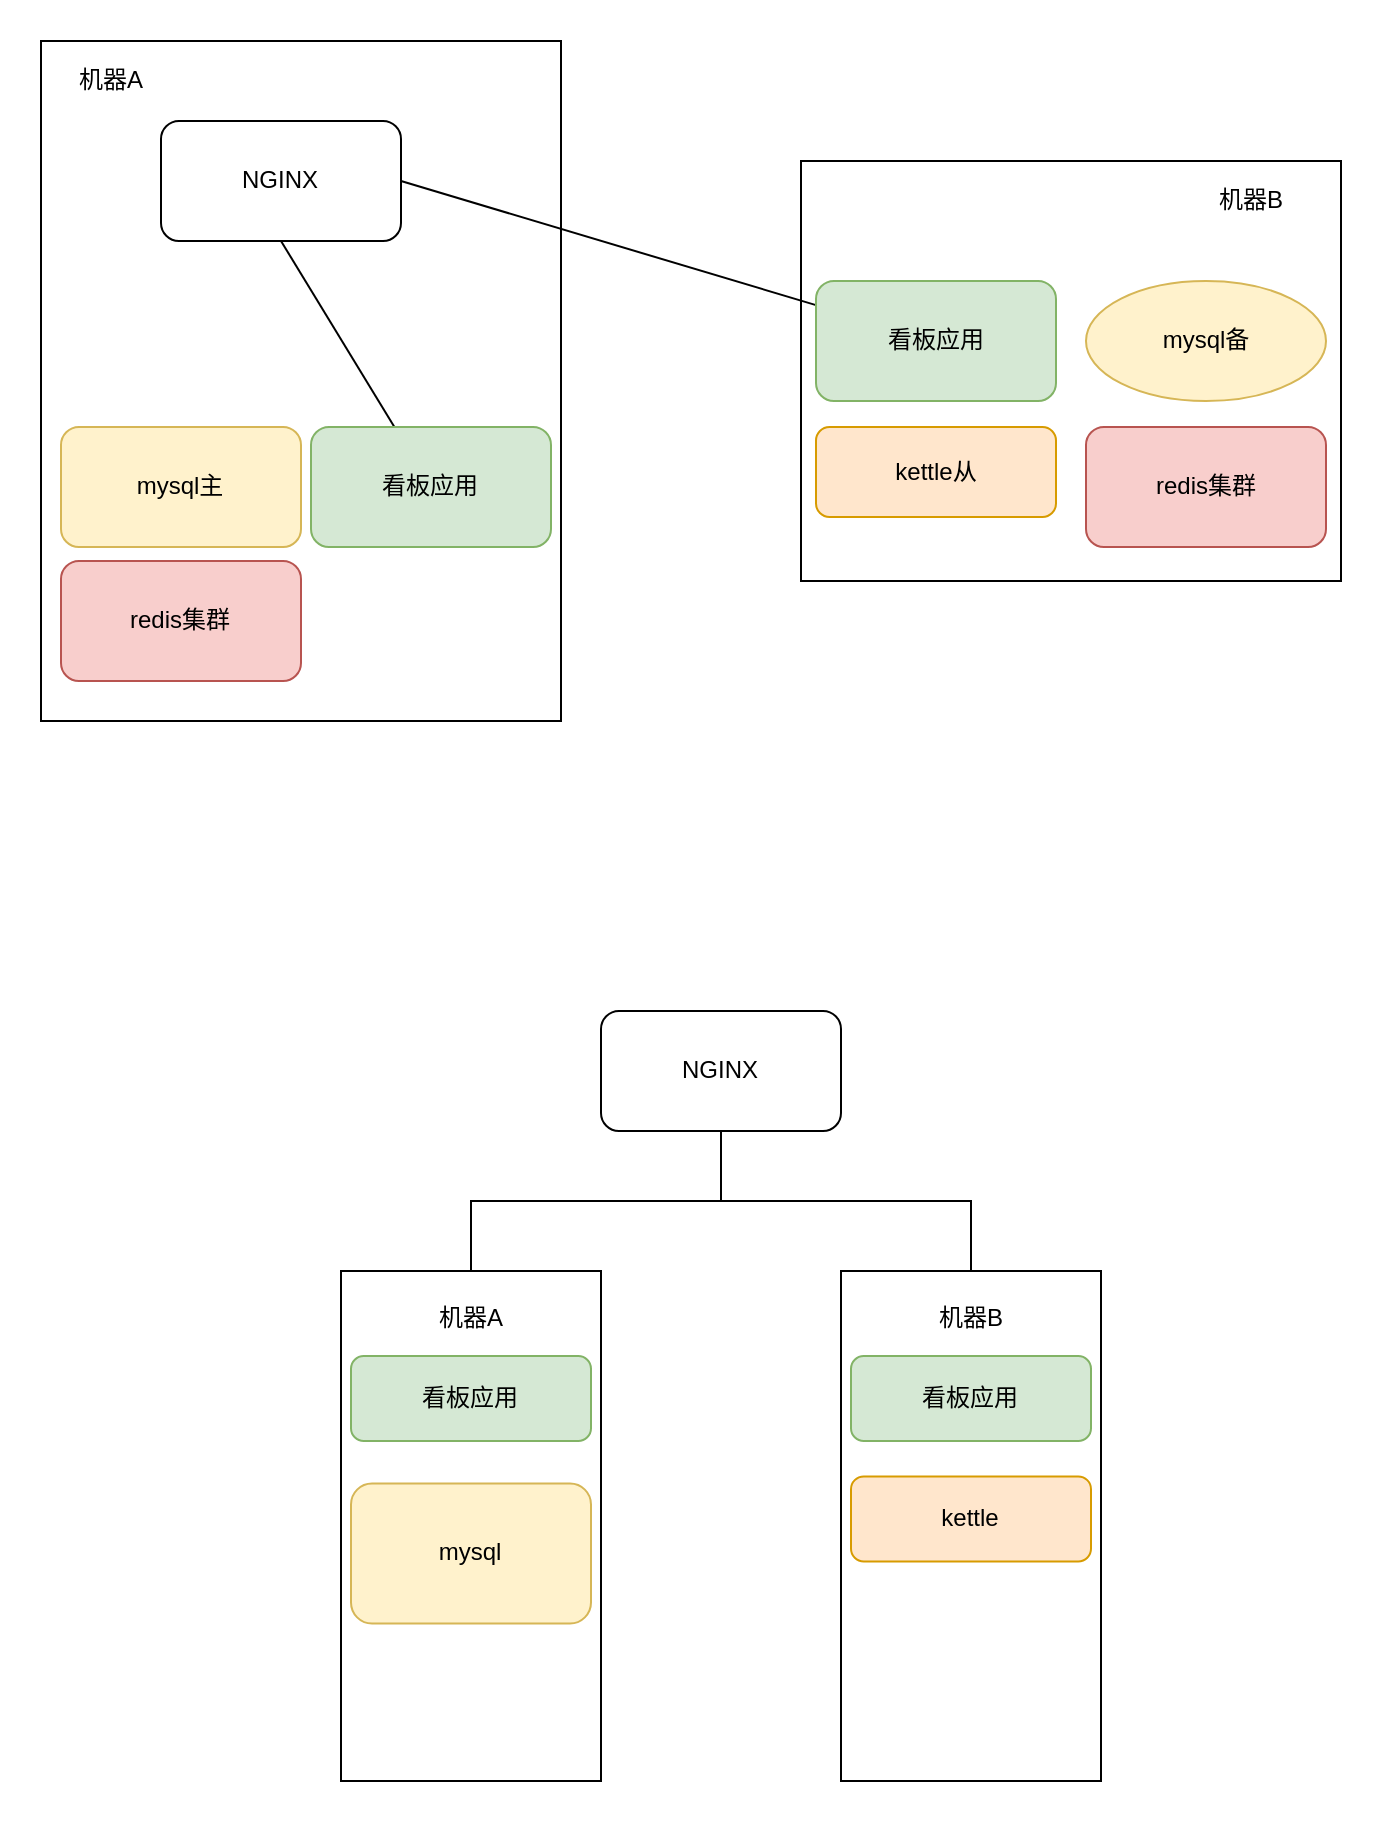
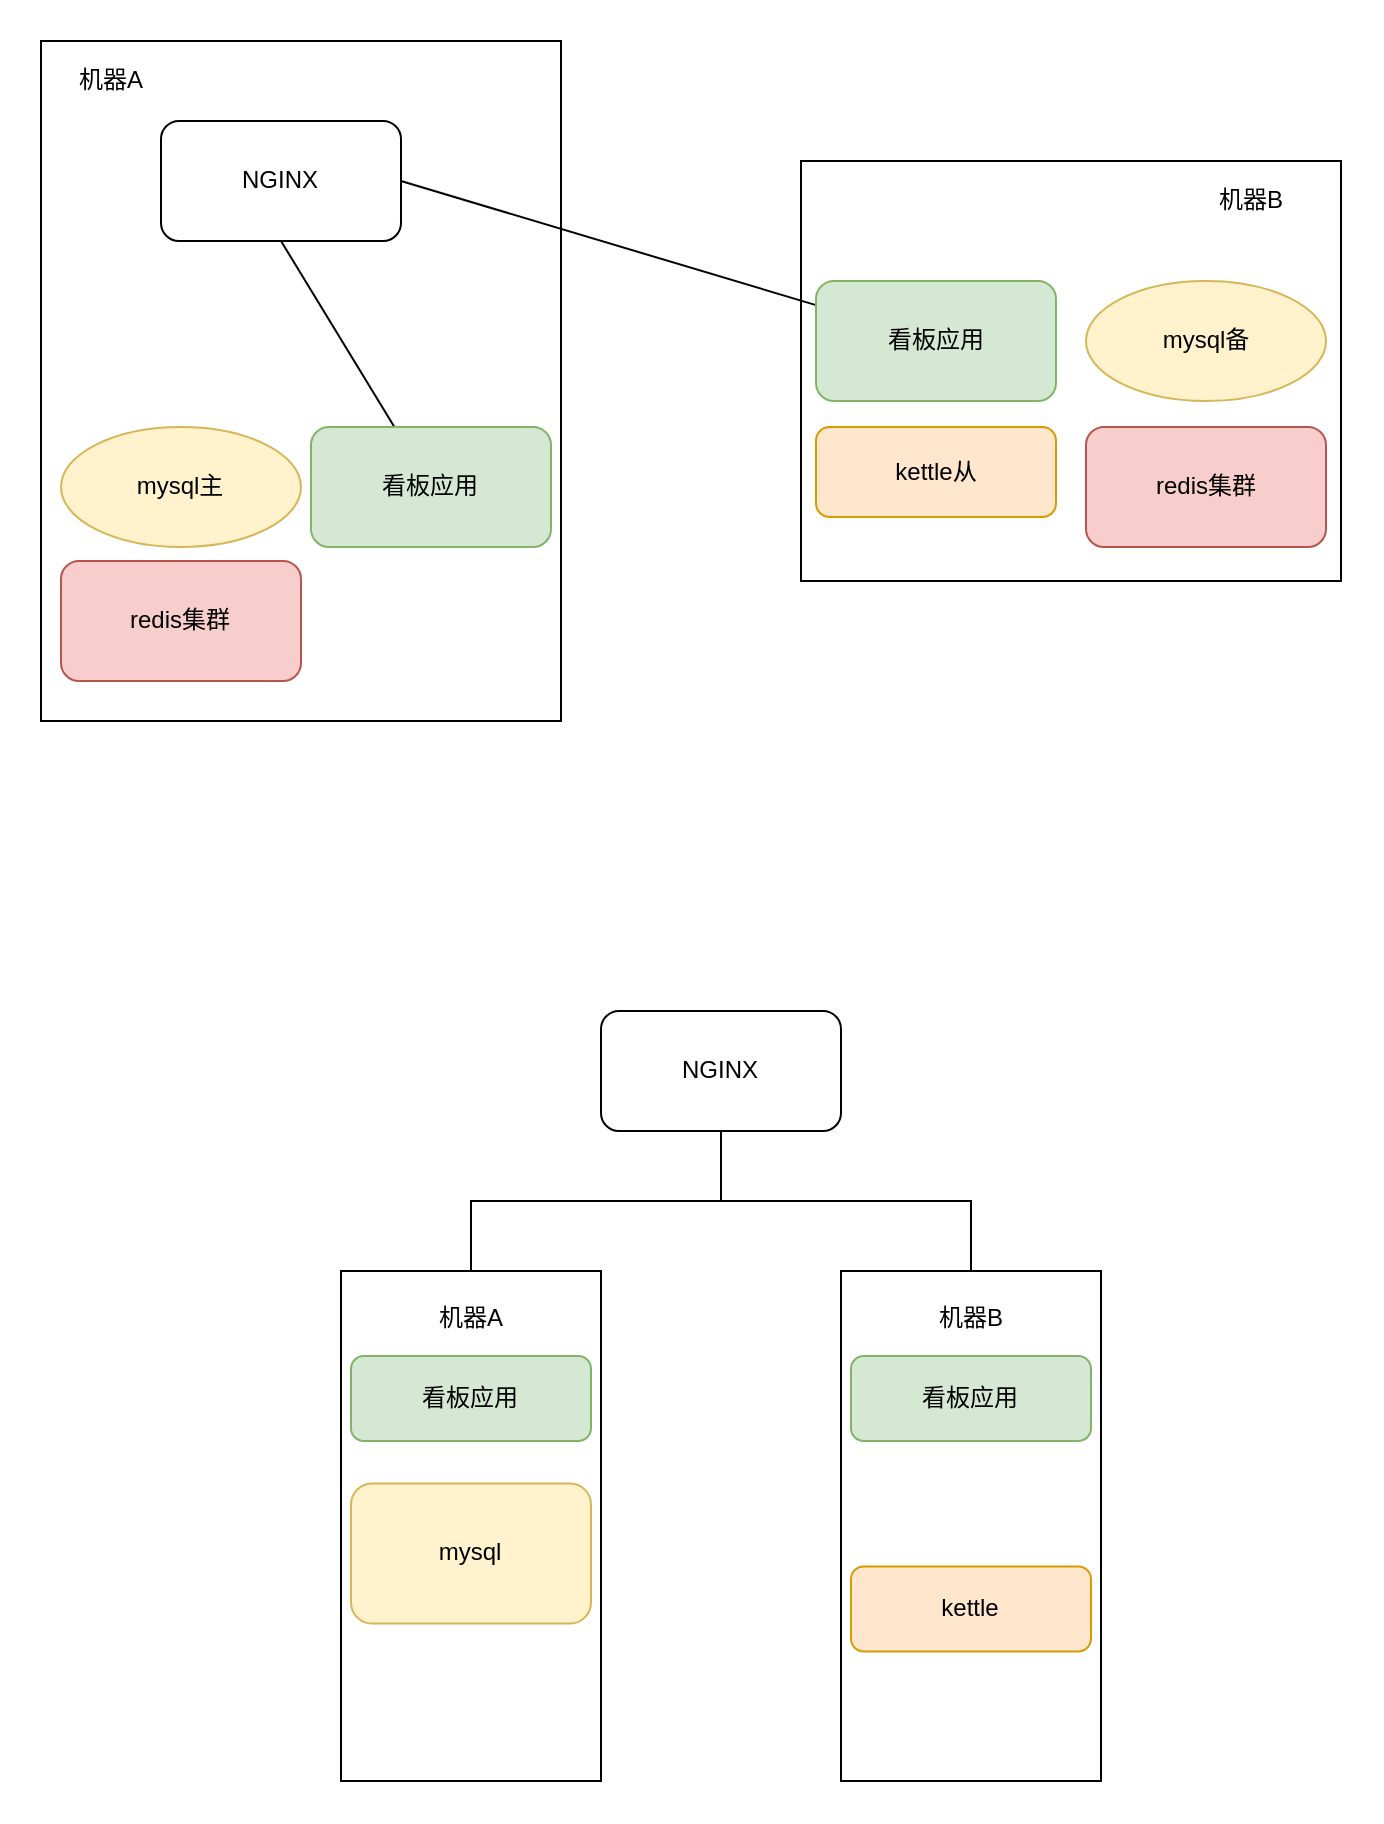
(181, 487) -> (181, 487)
(971, 1519) -> (971, 1609)
